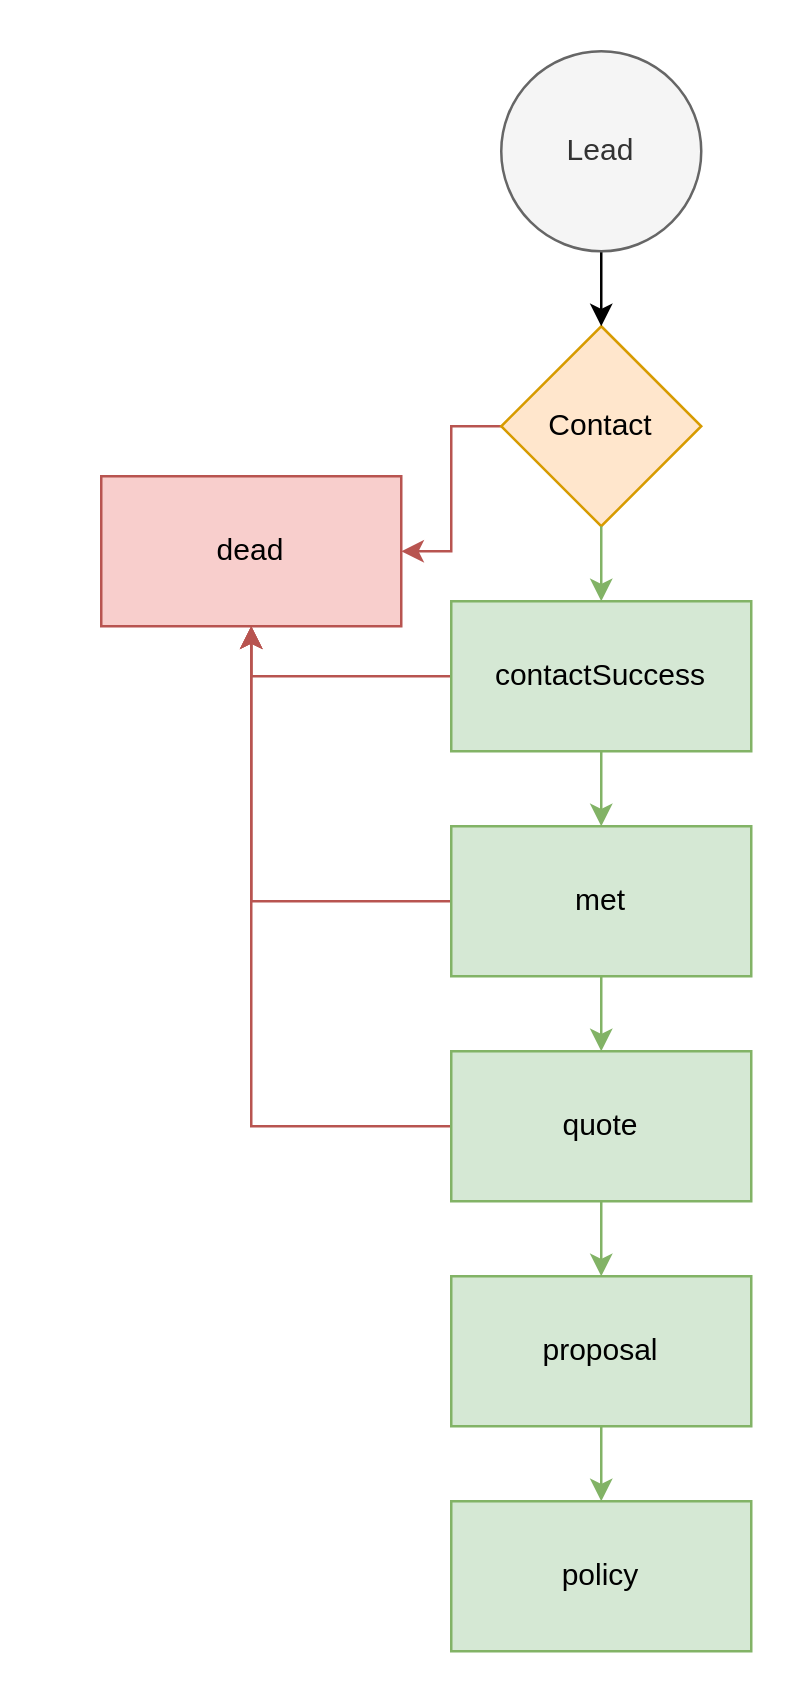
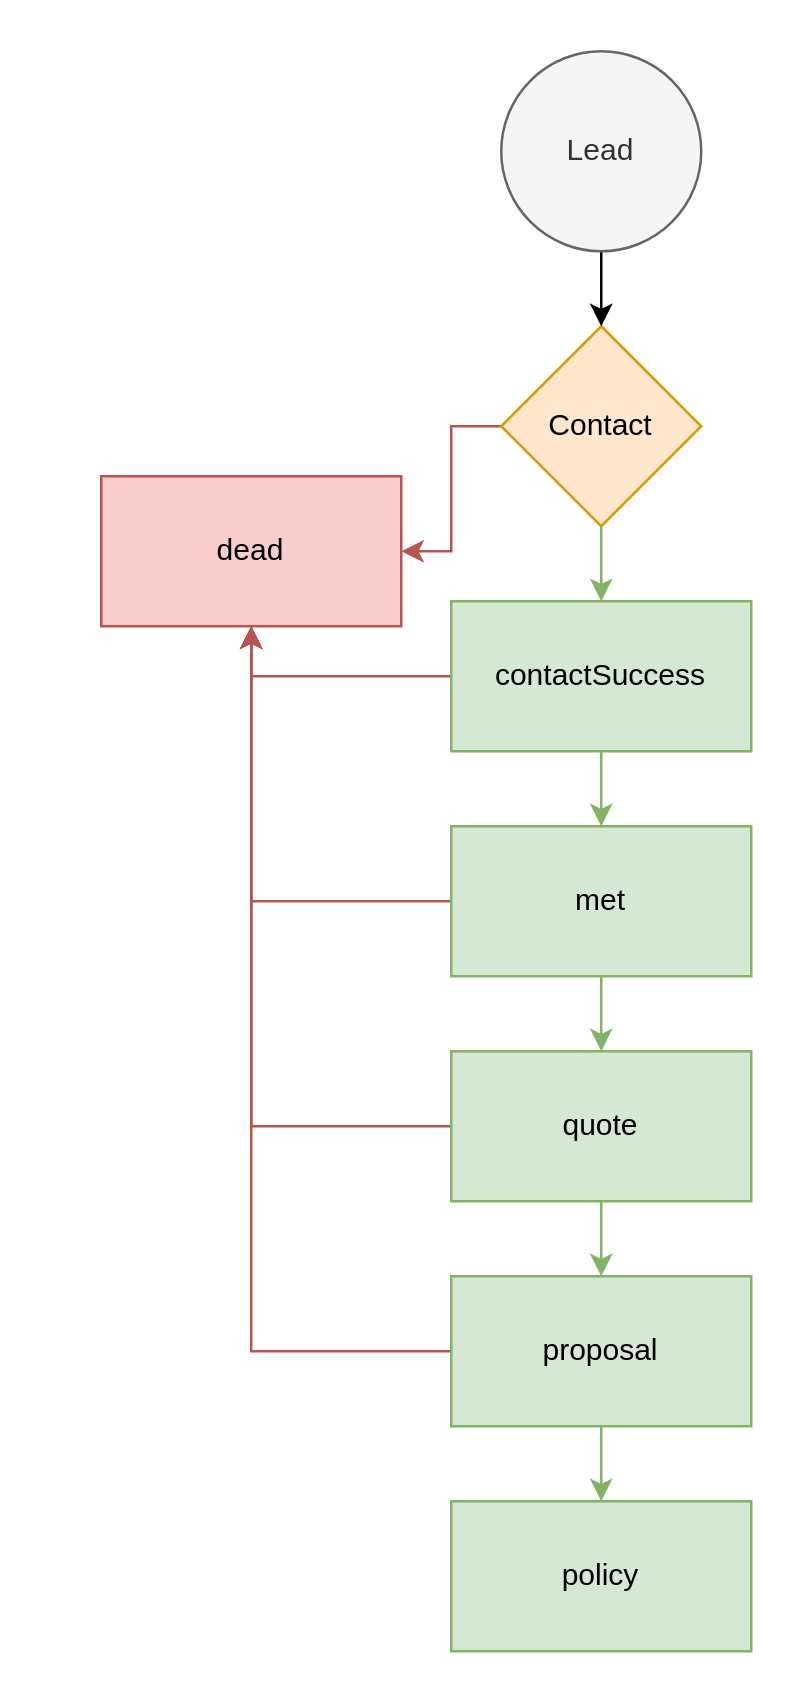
none -> (251, 1341)
